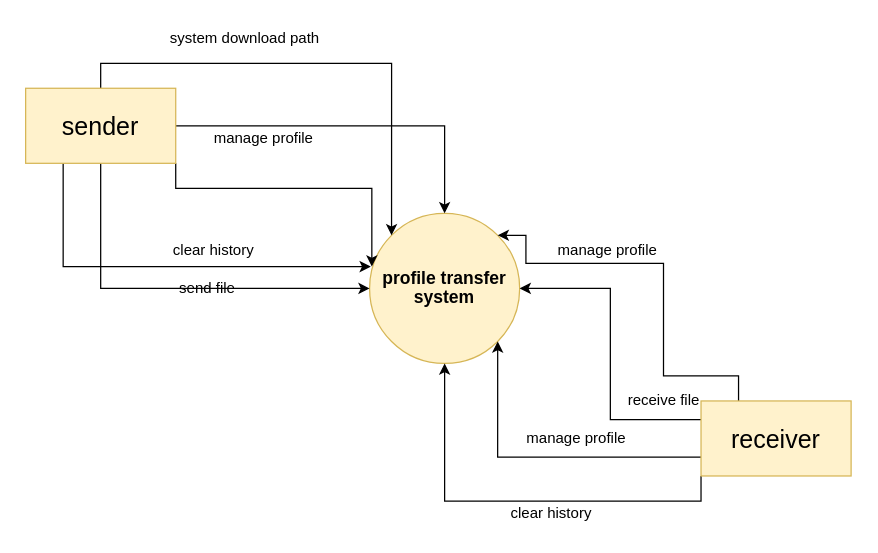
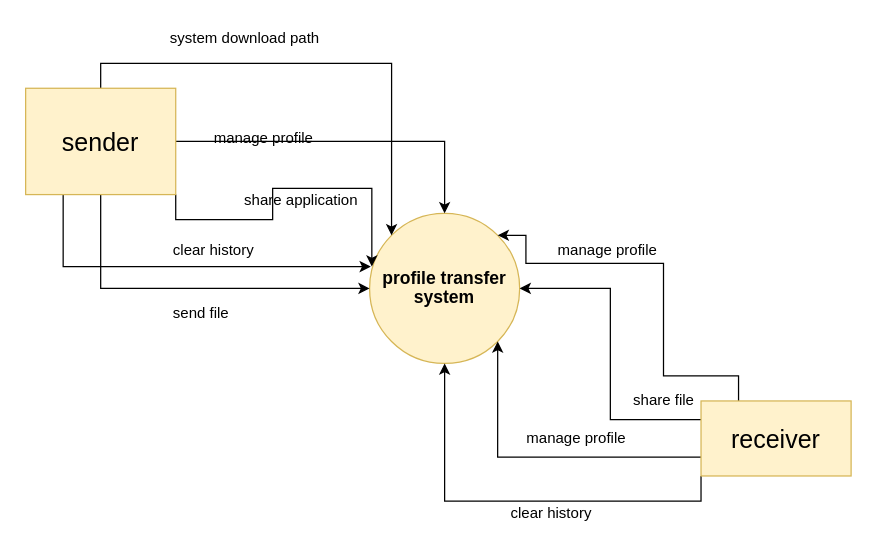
(101, 126) -> (101, 141)
none -> (301, 201)
(207, 288) -> (201, 313)
(664, 401) -> (664, 401)
